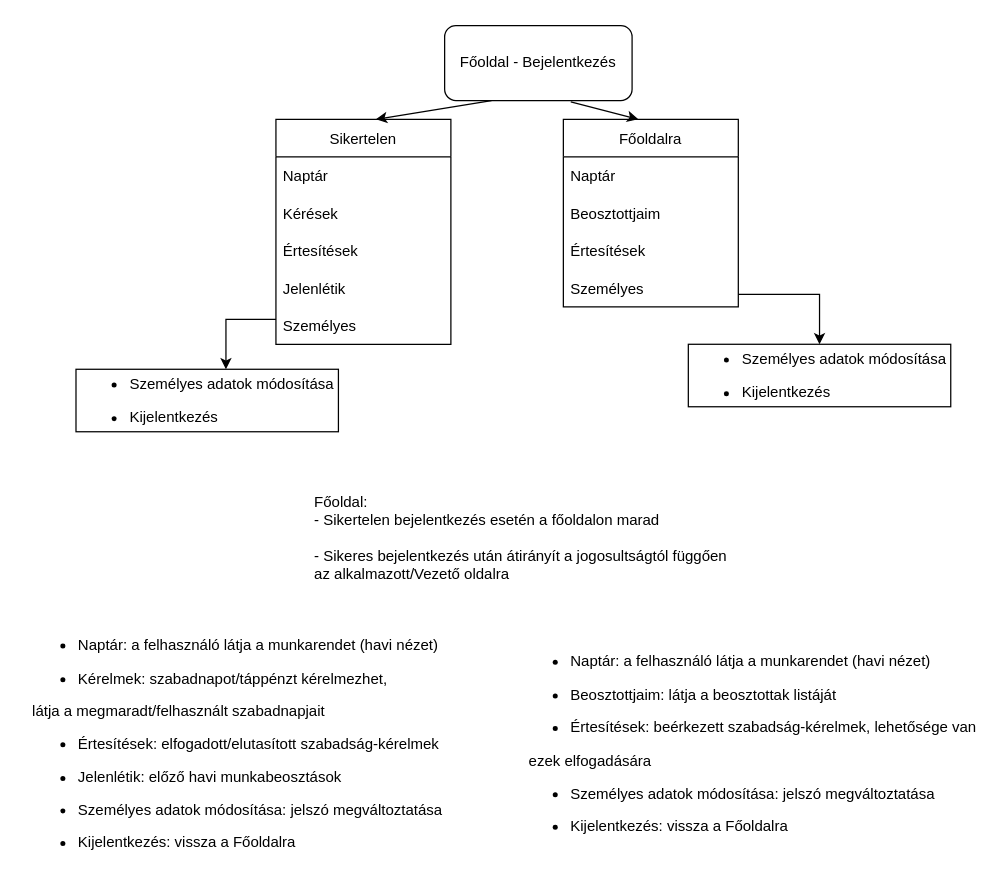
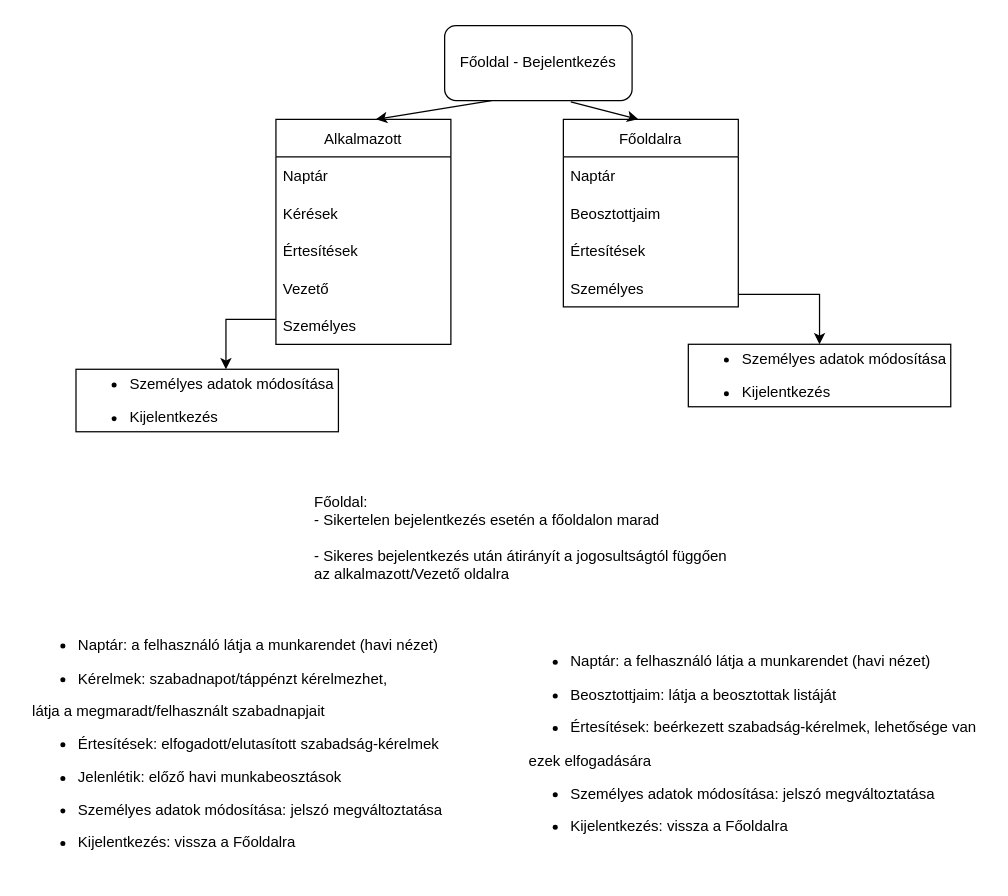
(363, 139) -> (363, 139)
(319, 289) -> (308, 289)
